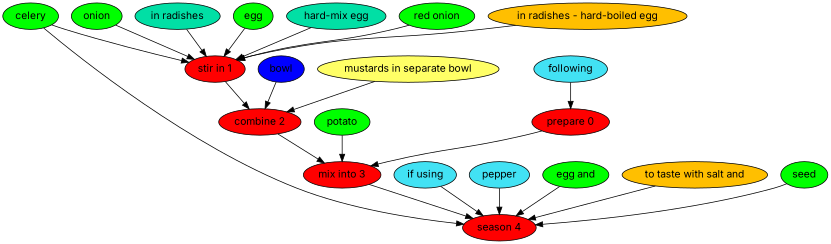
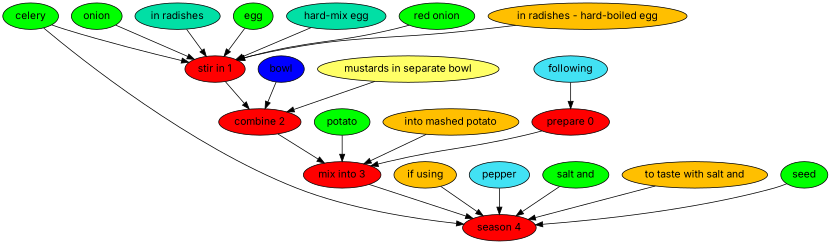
none -> (451, 122)
(425, 175) -> (425, 175)
(576, 175) -> (576, 175)
